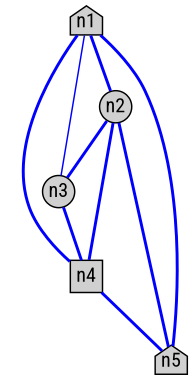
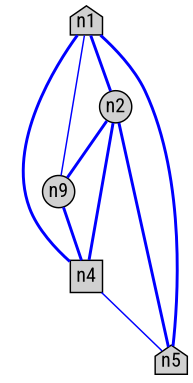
(59, 192) -> (59, 192)
(132, 322) -> (132, 322)
